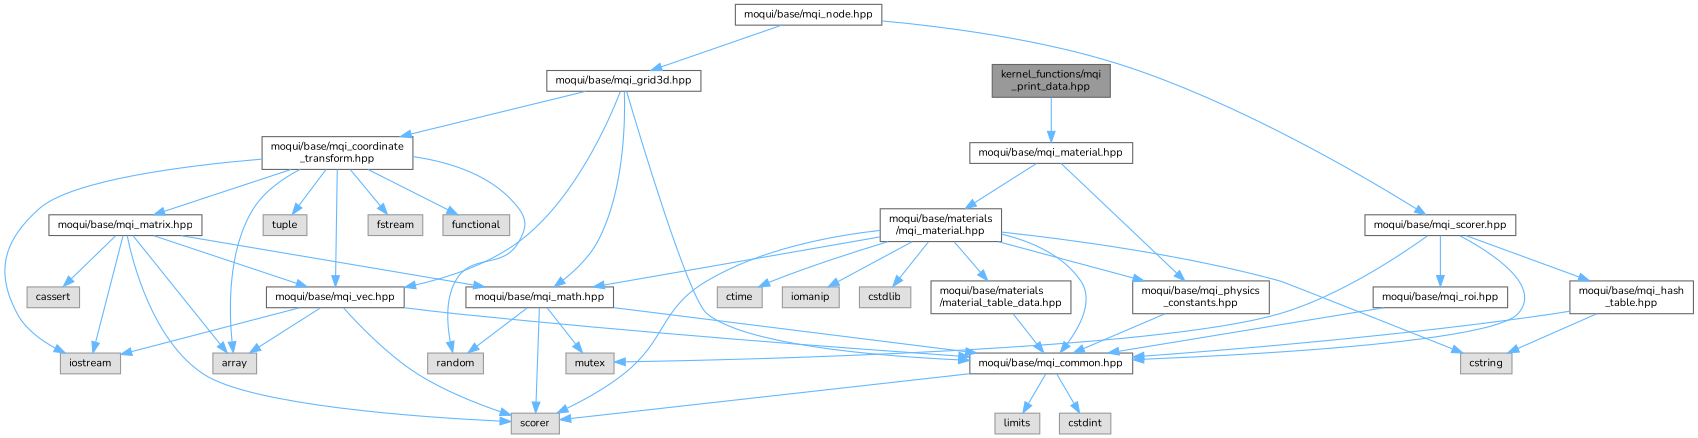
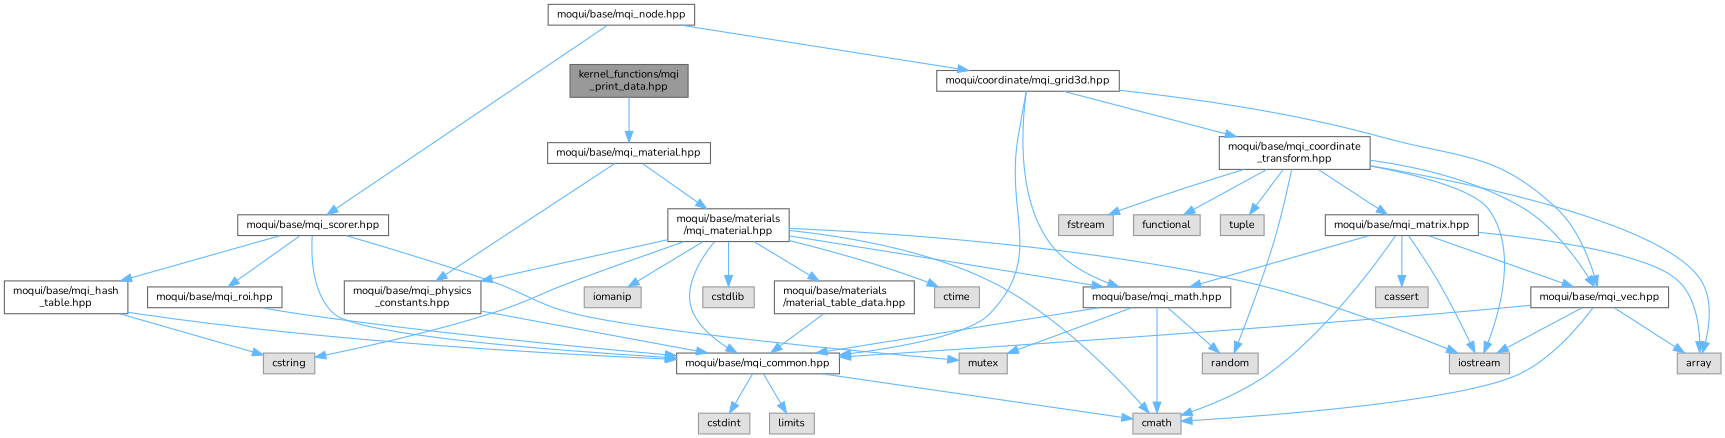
(624, 81) -> (1028, 81)
none -> (1124, 260)
(535, 424) -> (1157, 424)
